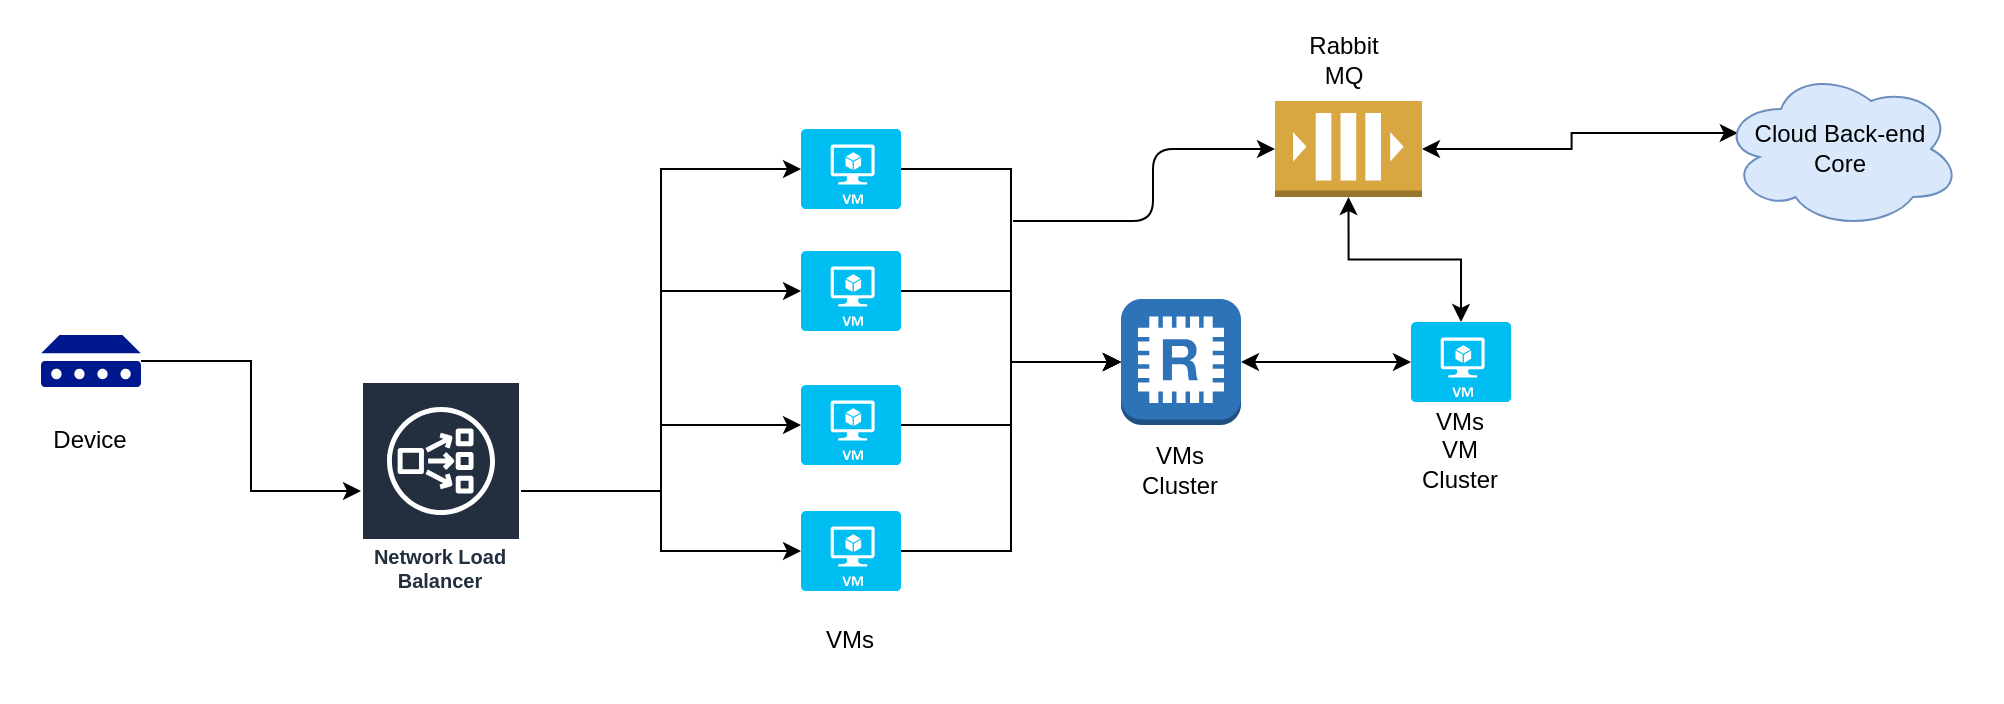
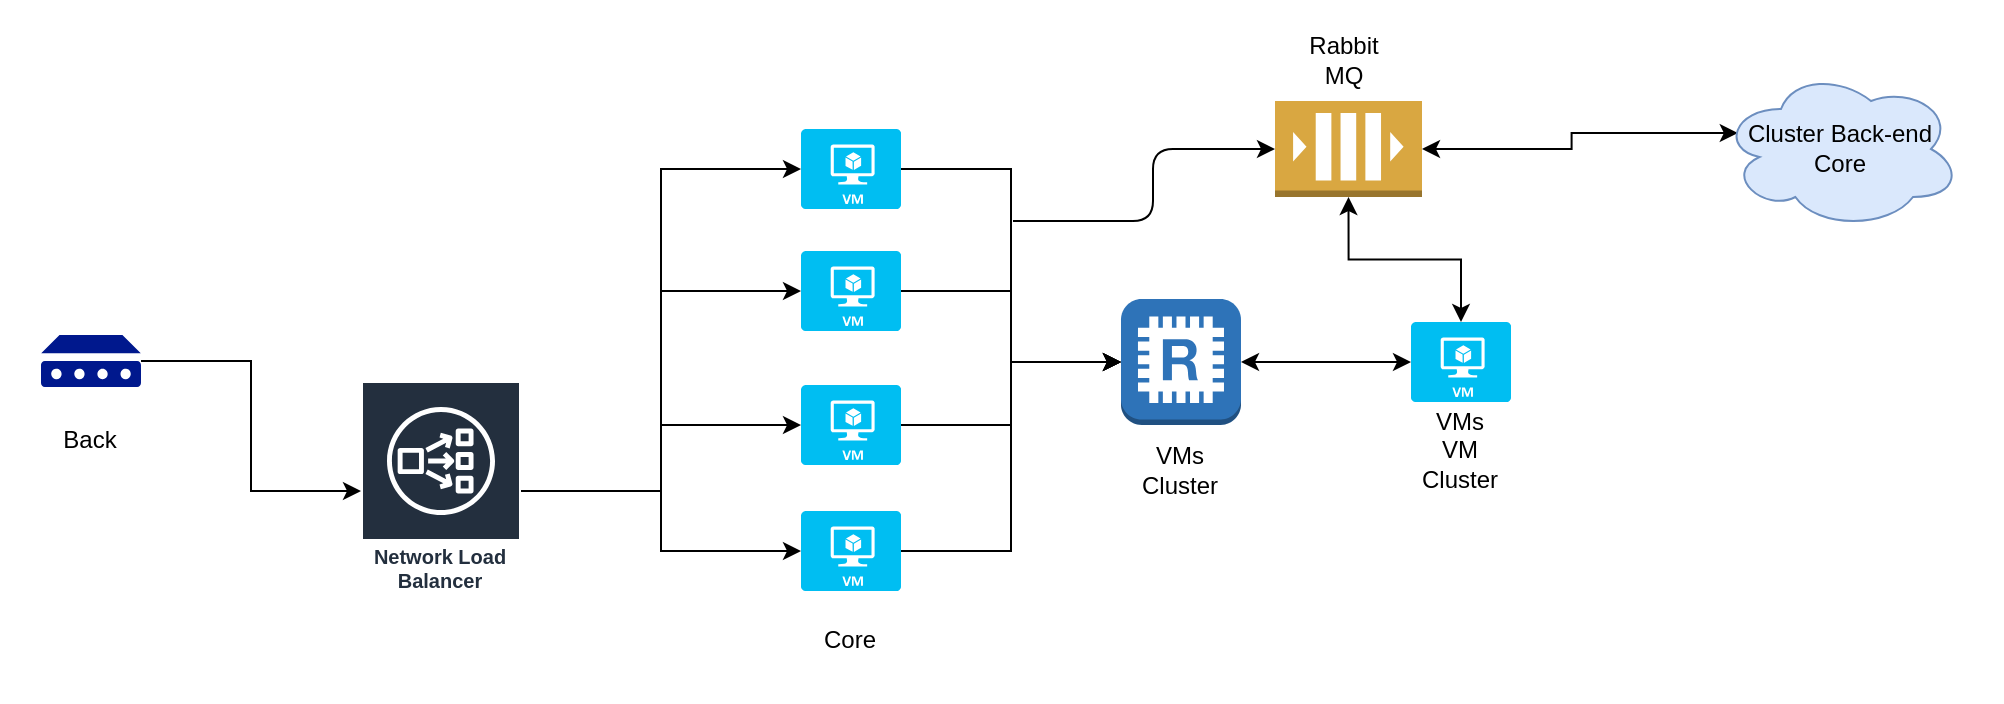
(1841, 149) -> (1841, 149)
(91, 441) -> (91, 441)
(851, 641) -> (851, 641)
